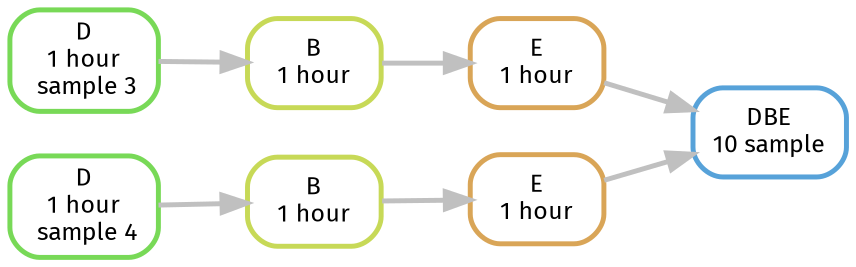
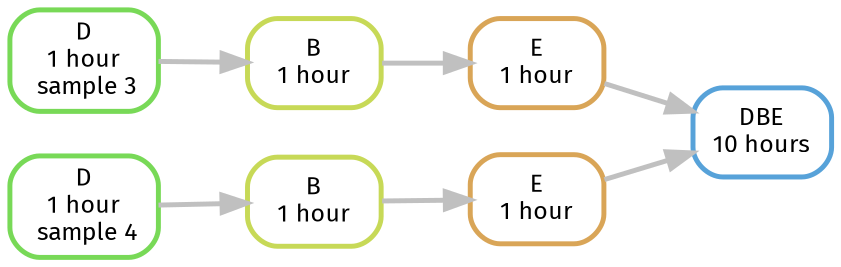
(770, 132) -> (762, 132)
